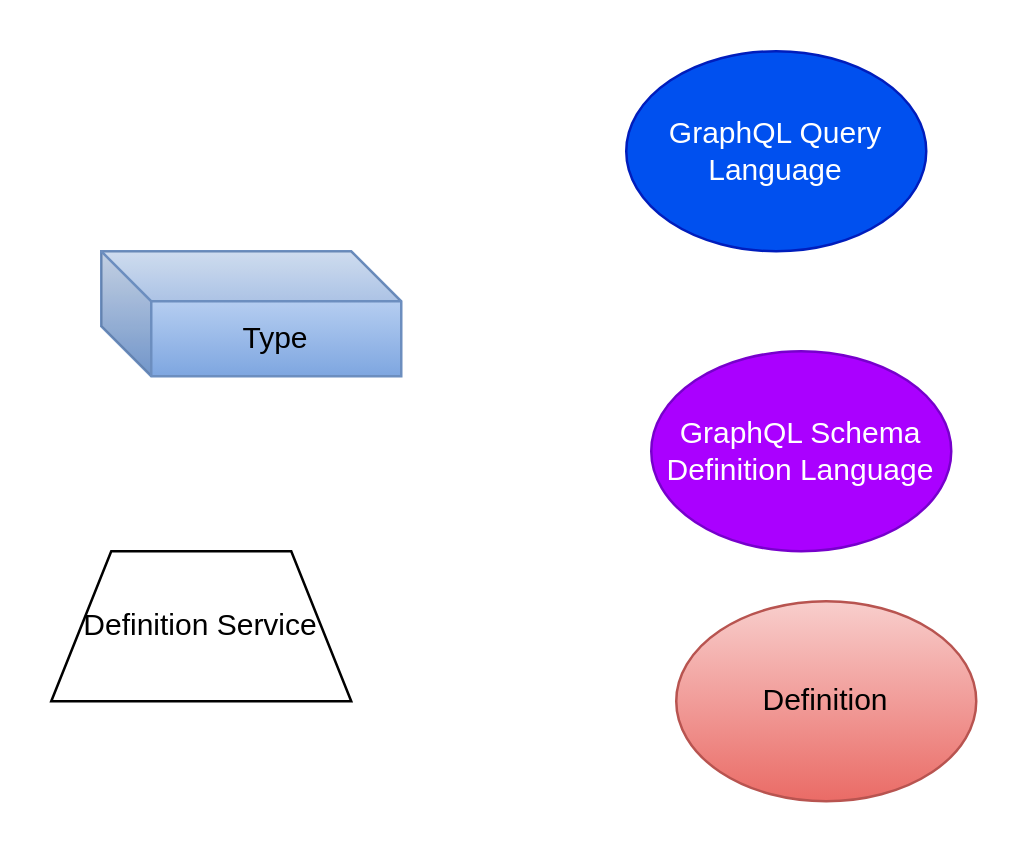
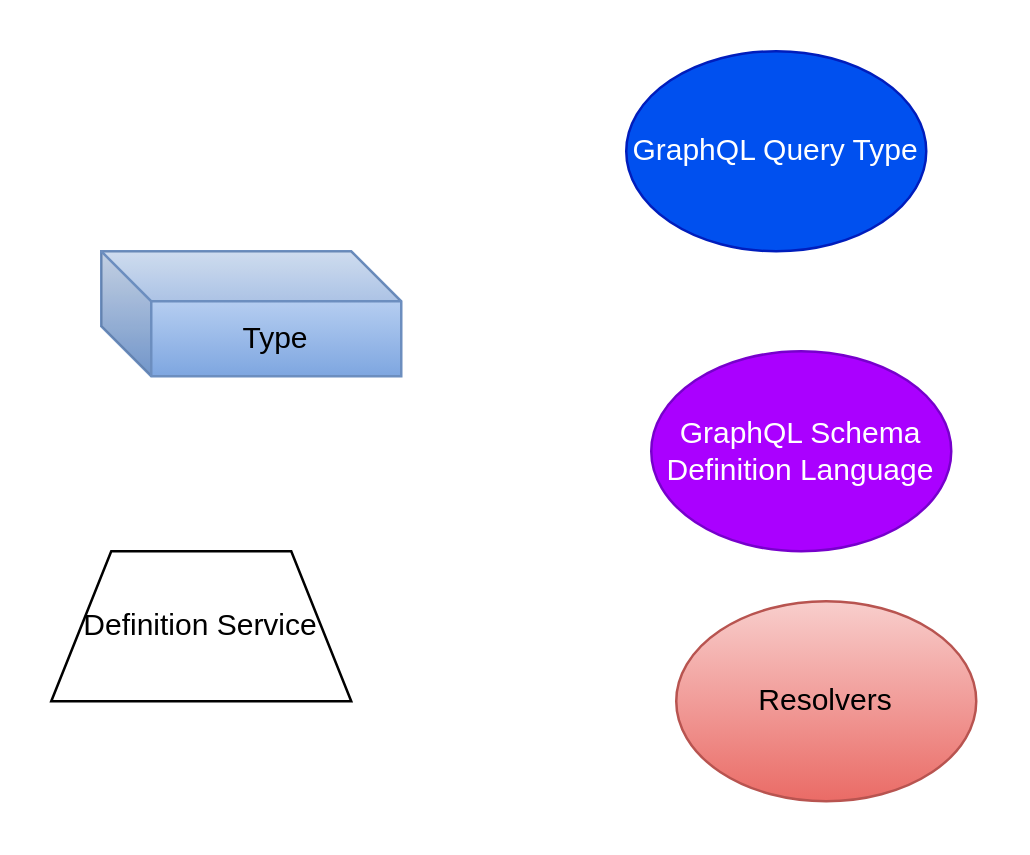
(776, 151) -> (776, 151)
(826, 701) -> (826, 701)
